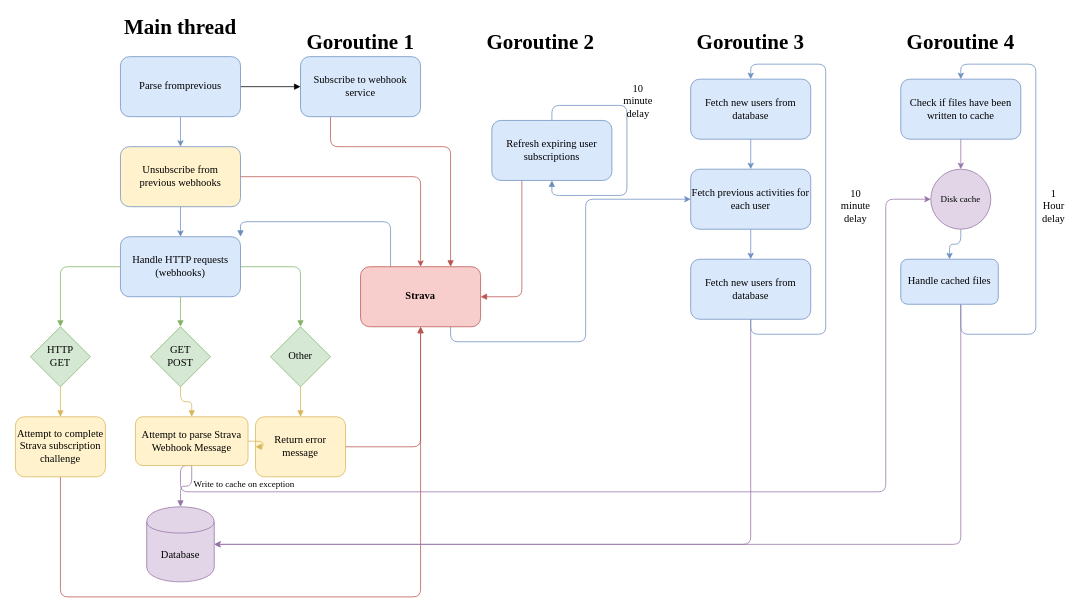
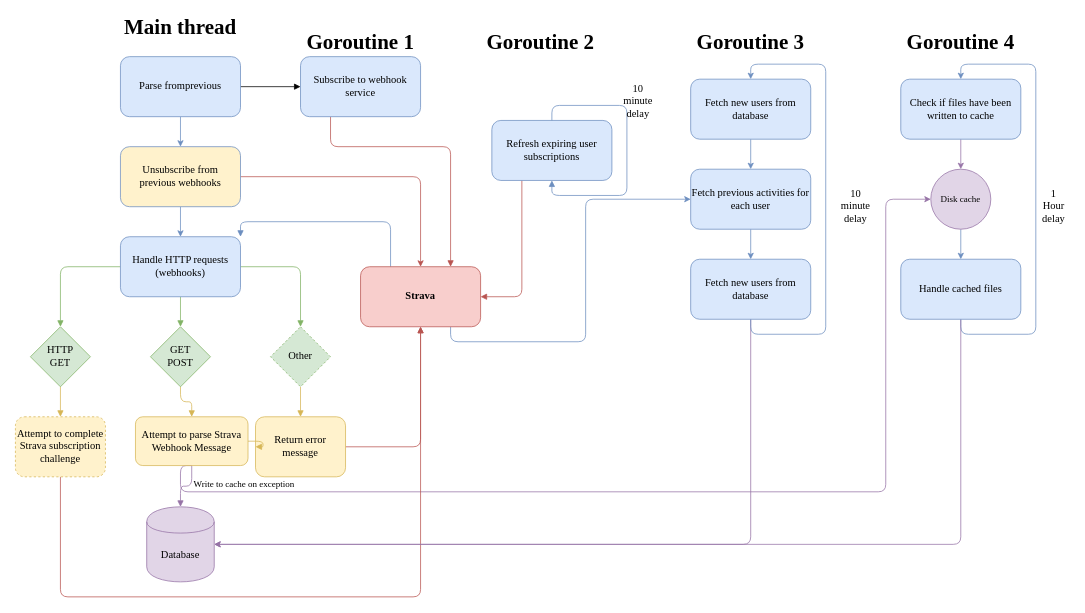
(949, 282) -> (960, 289)
(300, 357) -> (300, 357)
(60, 447) -> (60, 447)
